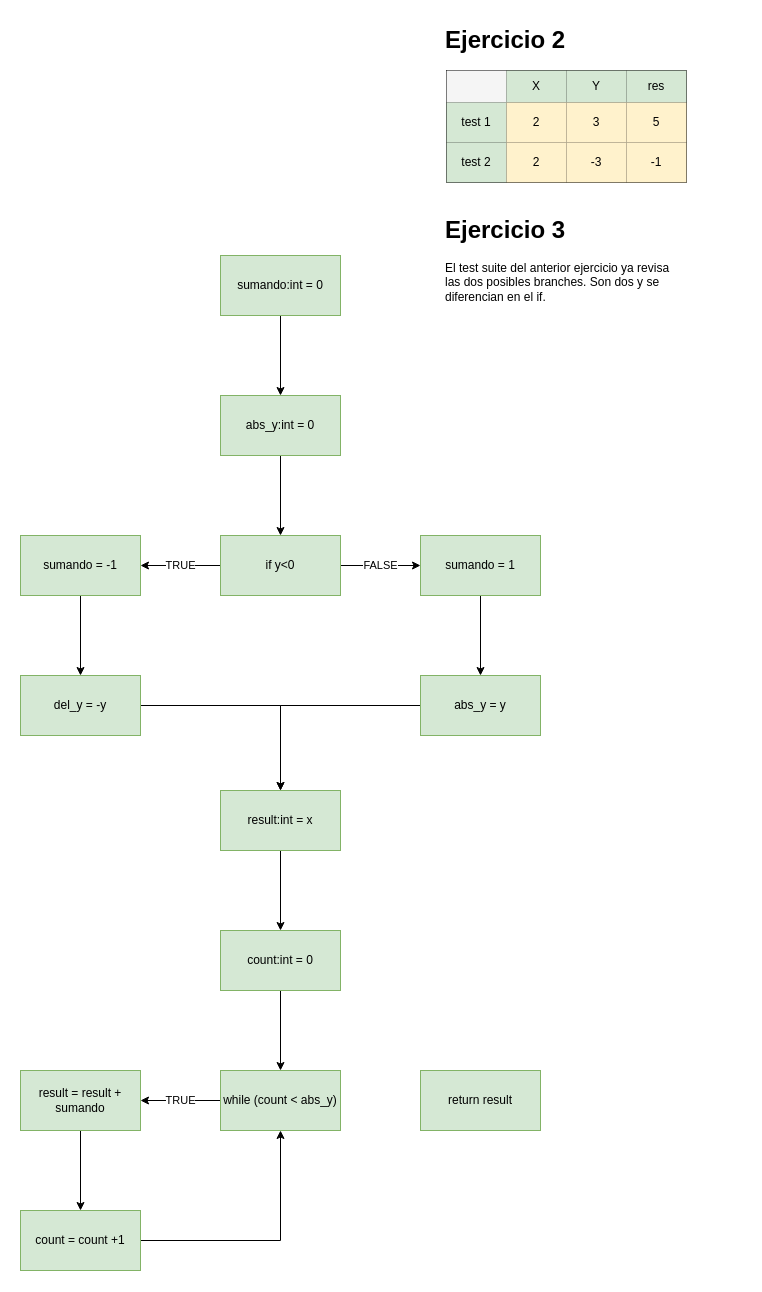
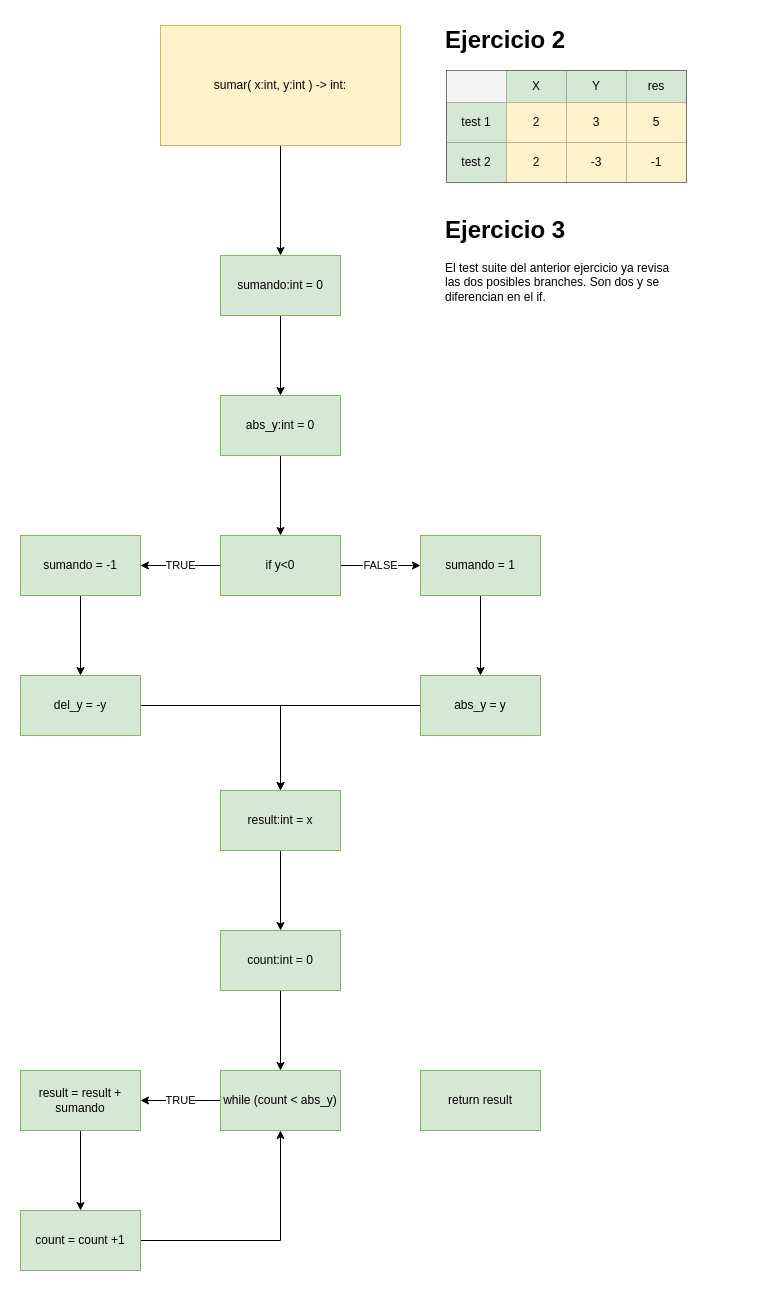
none -> (281, 86)
none -> (281, 197)
